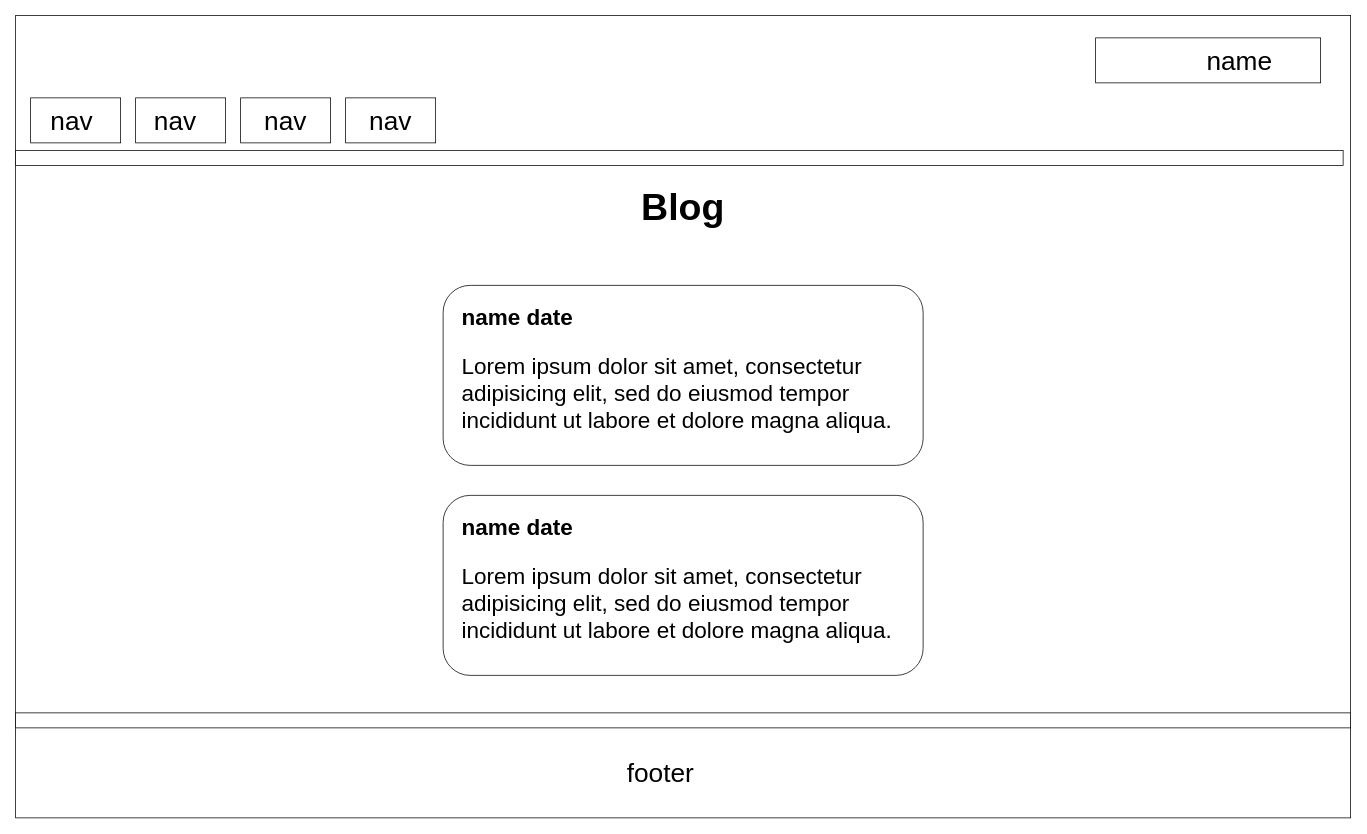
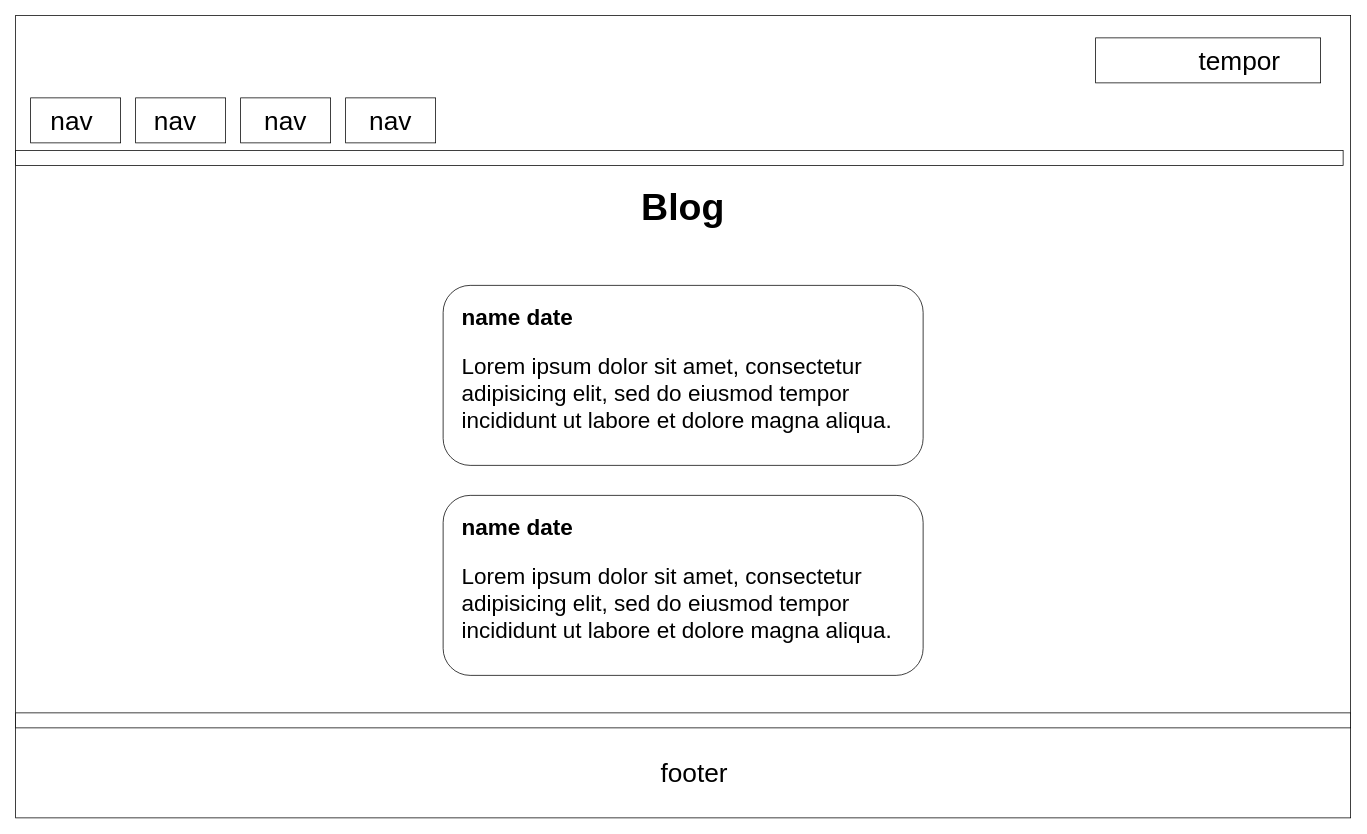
(1239, 60) -> (1239, 60)
(660, 773) -> (694, 773)
